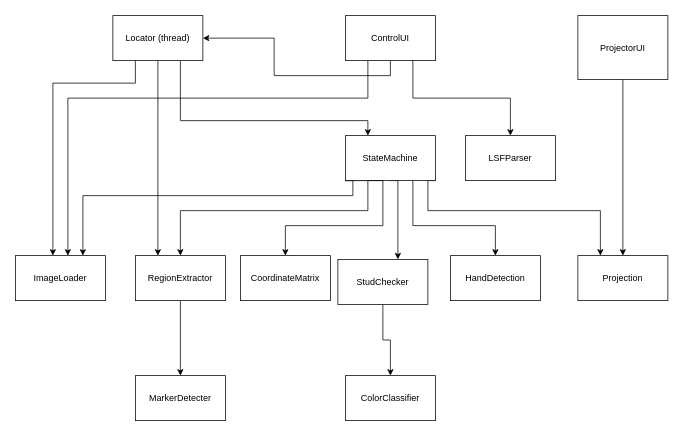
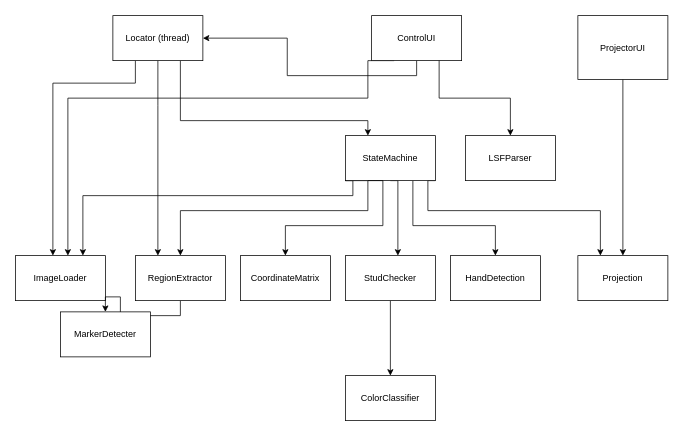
(390, 38) -> (417, 38)
(383, 282) -> (390, 278)
(180, 398) -> (105, 334)
